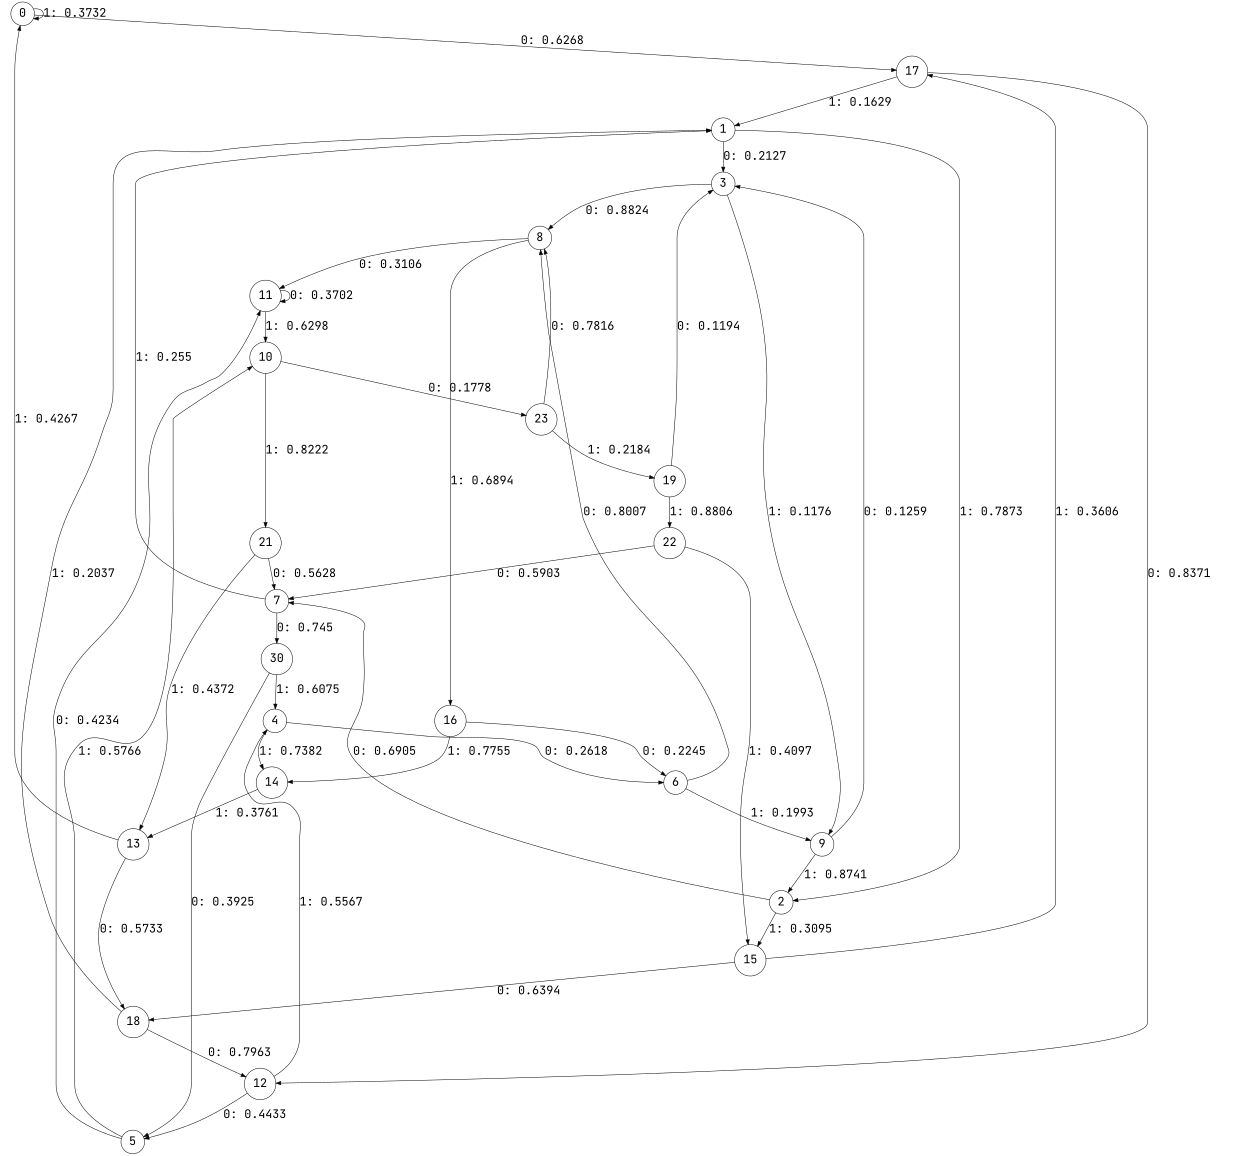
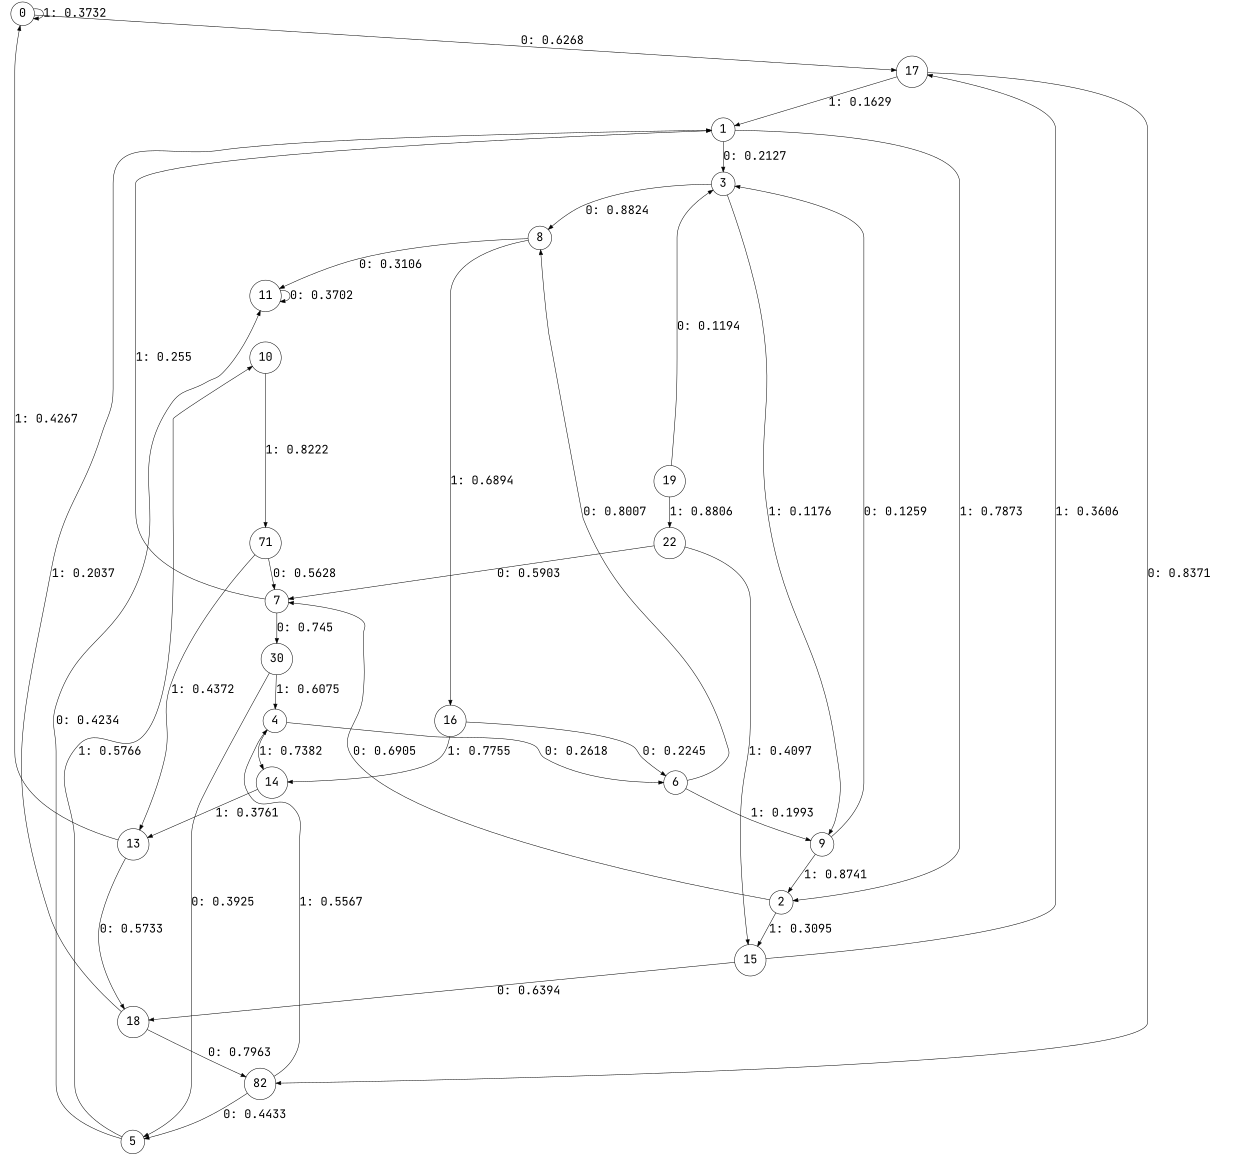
(266, 324) -> none
(541, 419) -> none
(266, 543) -> (266, 543)
(260, 1084) -> (260, 1084)
